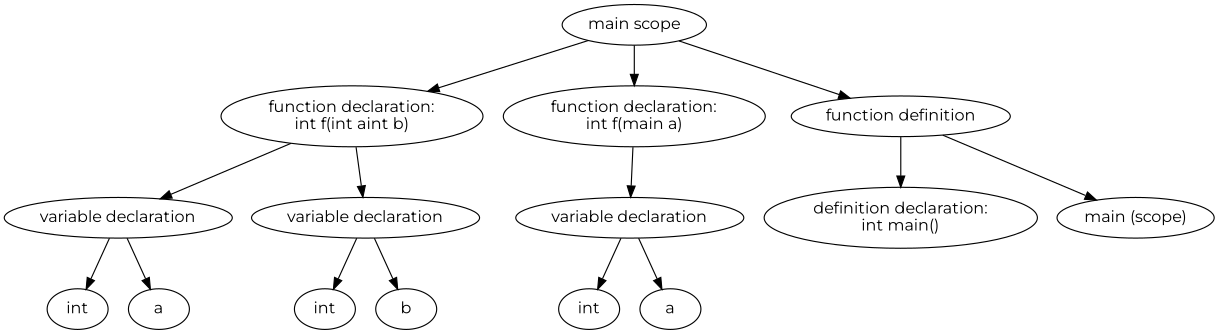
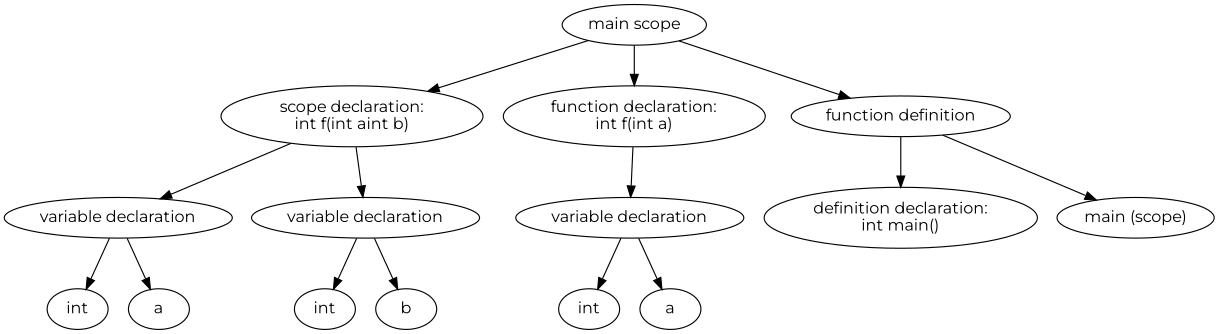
(352, 116) -> (352, 116)
(634, 116) -> (634, 116)
